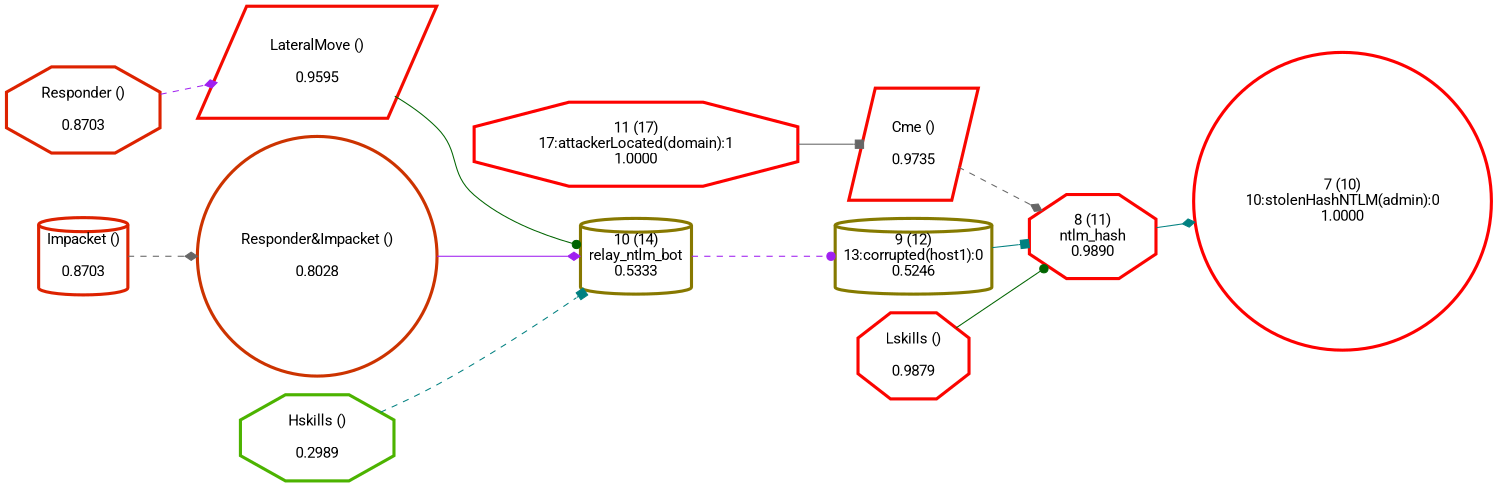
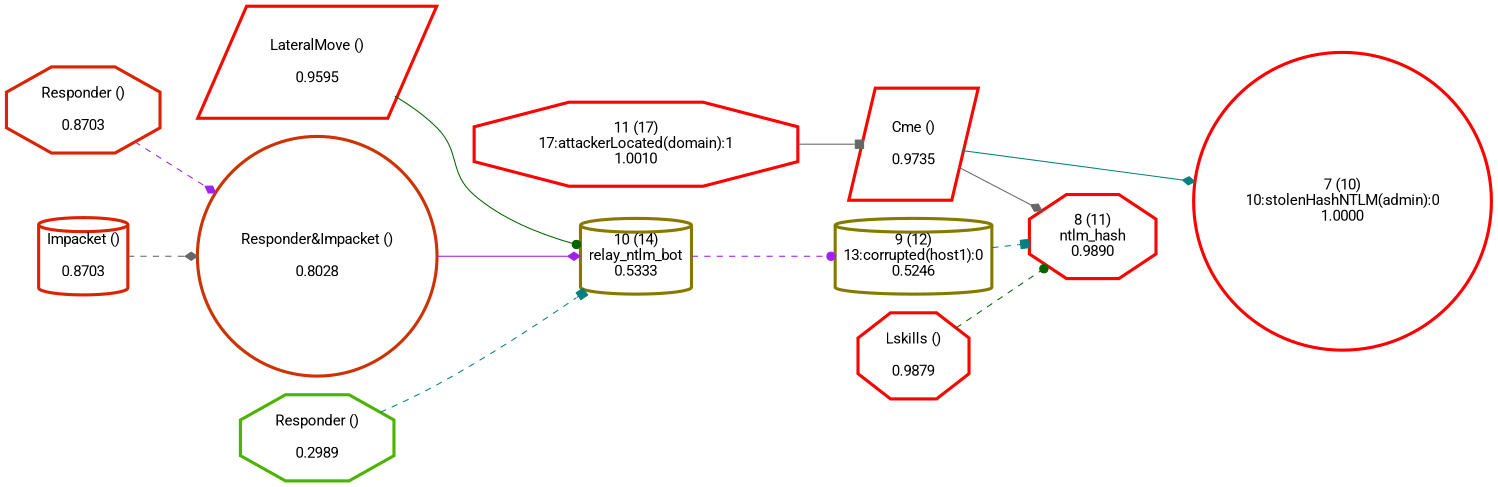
(183, 90) -> (170, 164)
(636, 144) -> (636, 144)
(995, 186) -> (995, 186)
(1169, 226) -> (1072, 165)
(1005, 246) -> (1005, 246)
(998, 300) -> (998, 300)
(317, 438) -> (317, 438)
